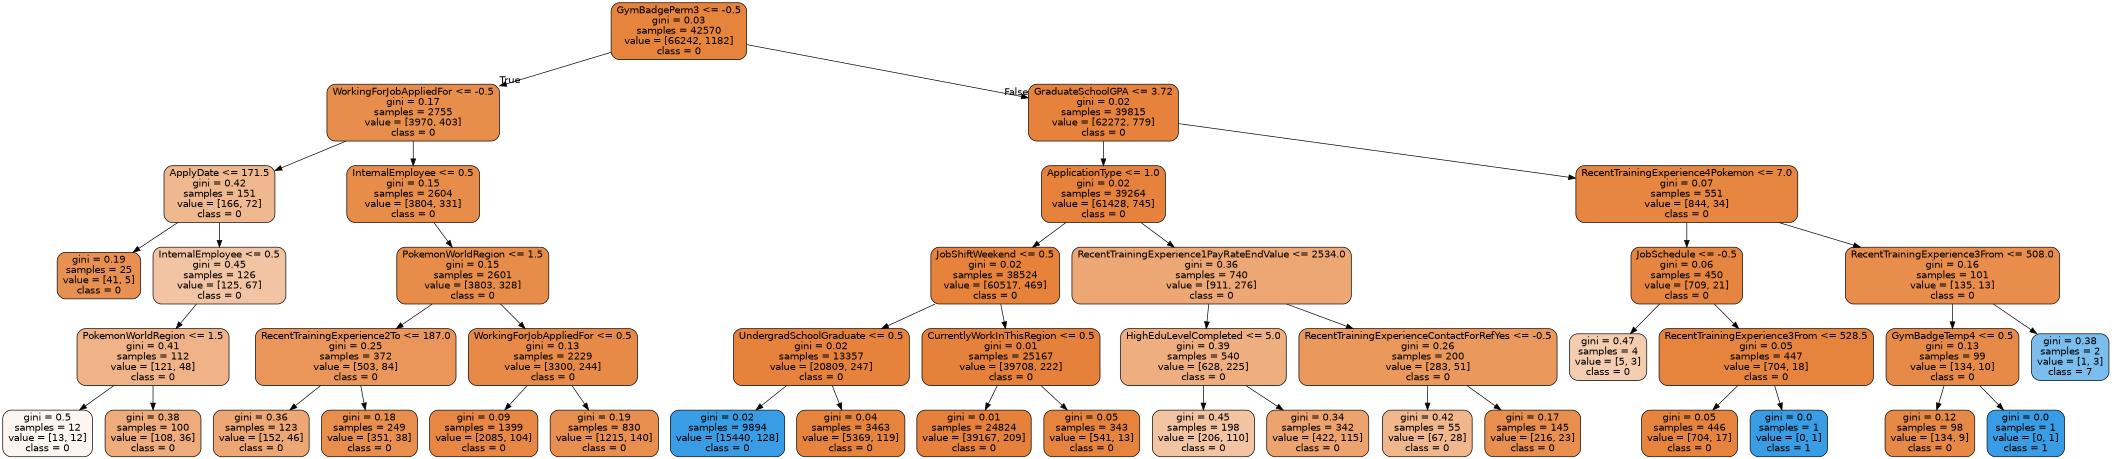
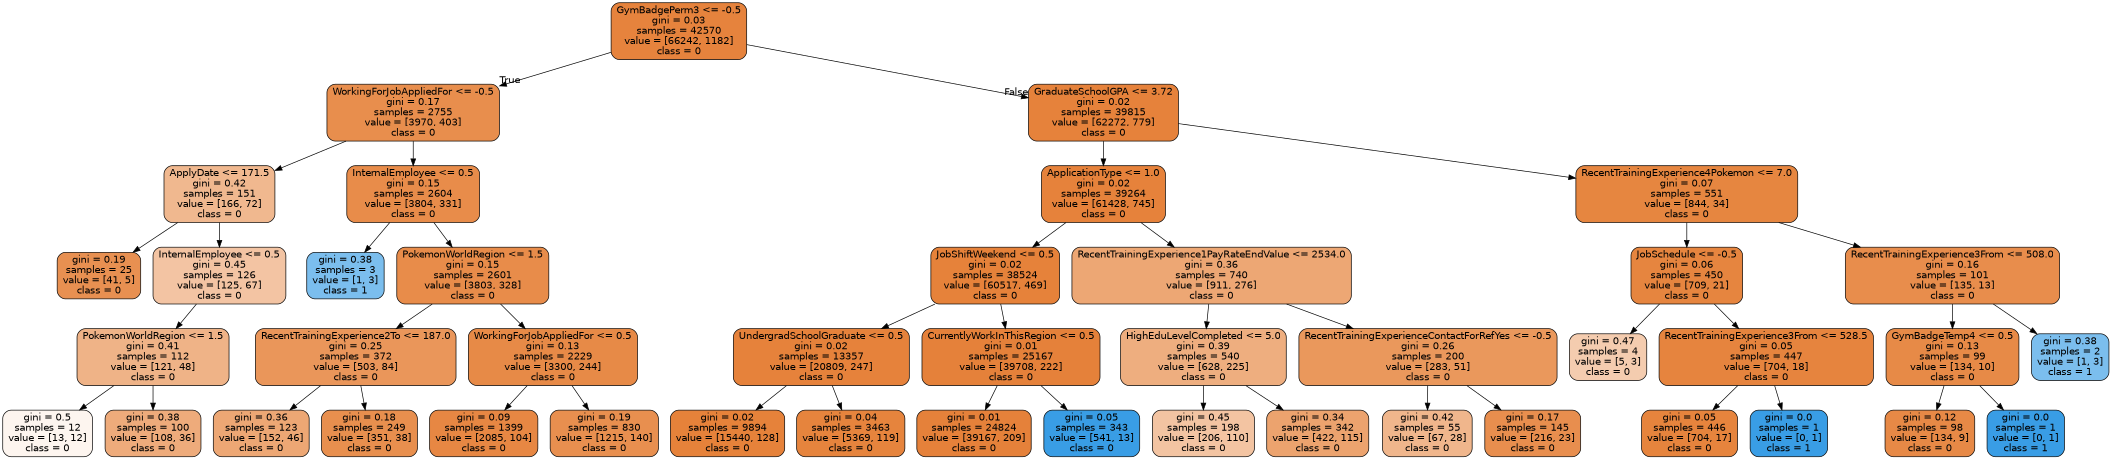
none -> (345, 276)
(2070, 357) -> (2070, 357)
(728, 433) -> (728, 433)
(1092, 433) -> (1092, 433)
